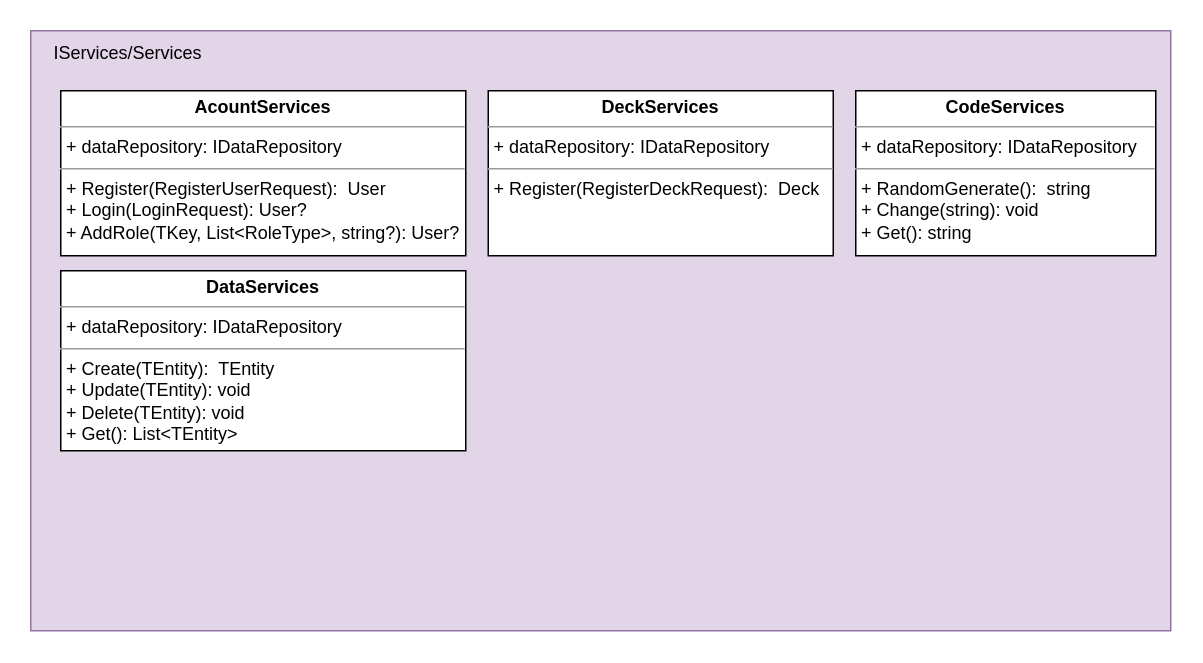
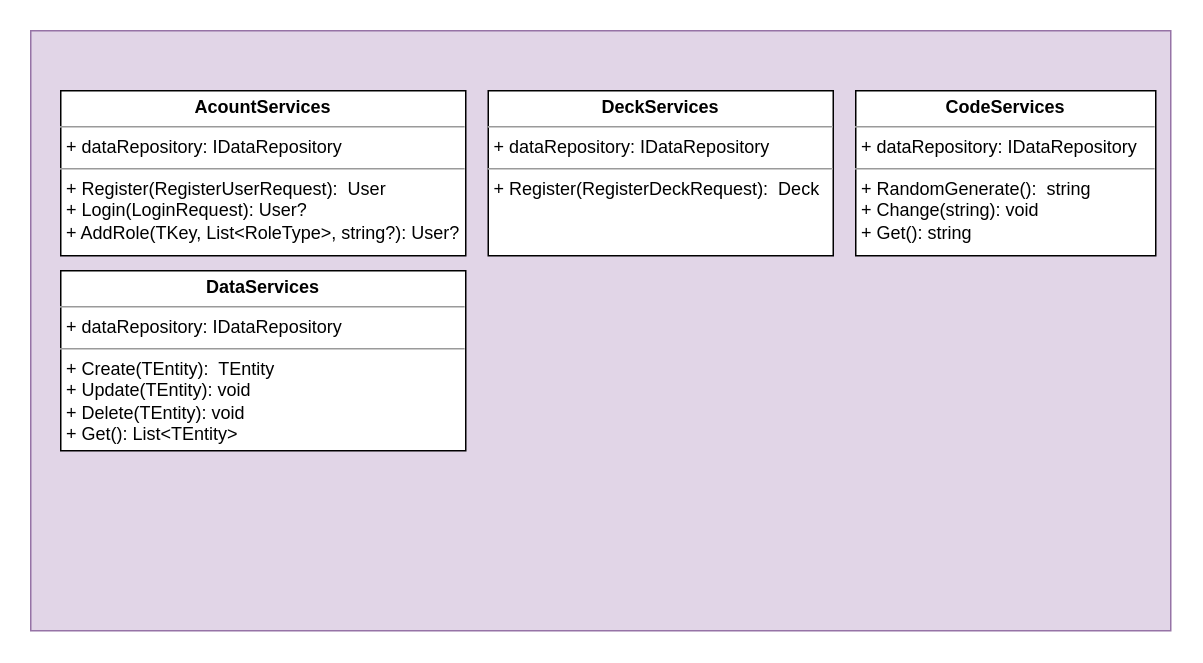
(128, 53) -> none
